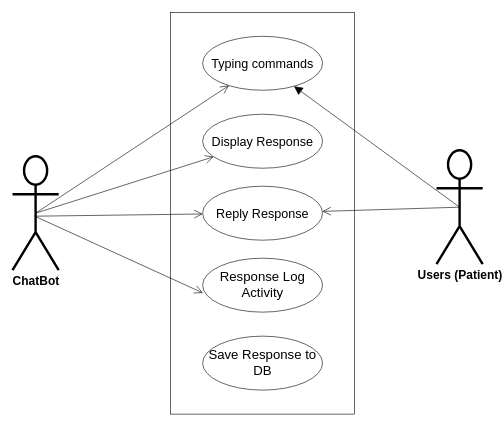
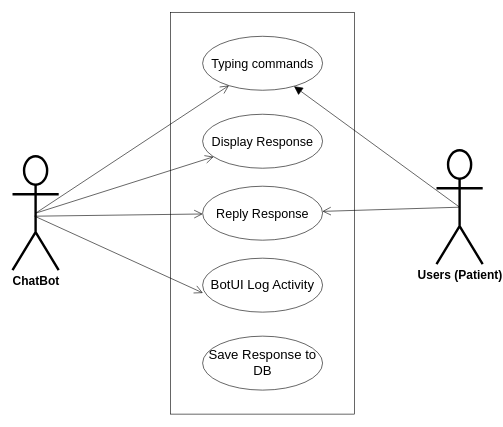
(263, 285) -> (263, 285)
